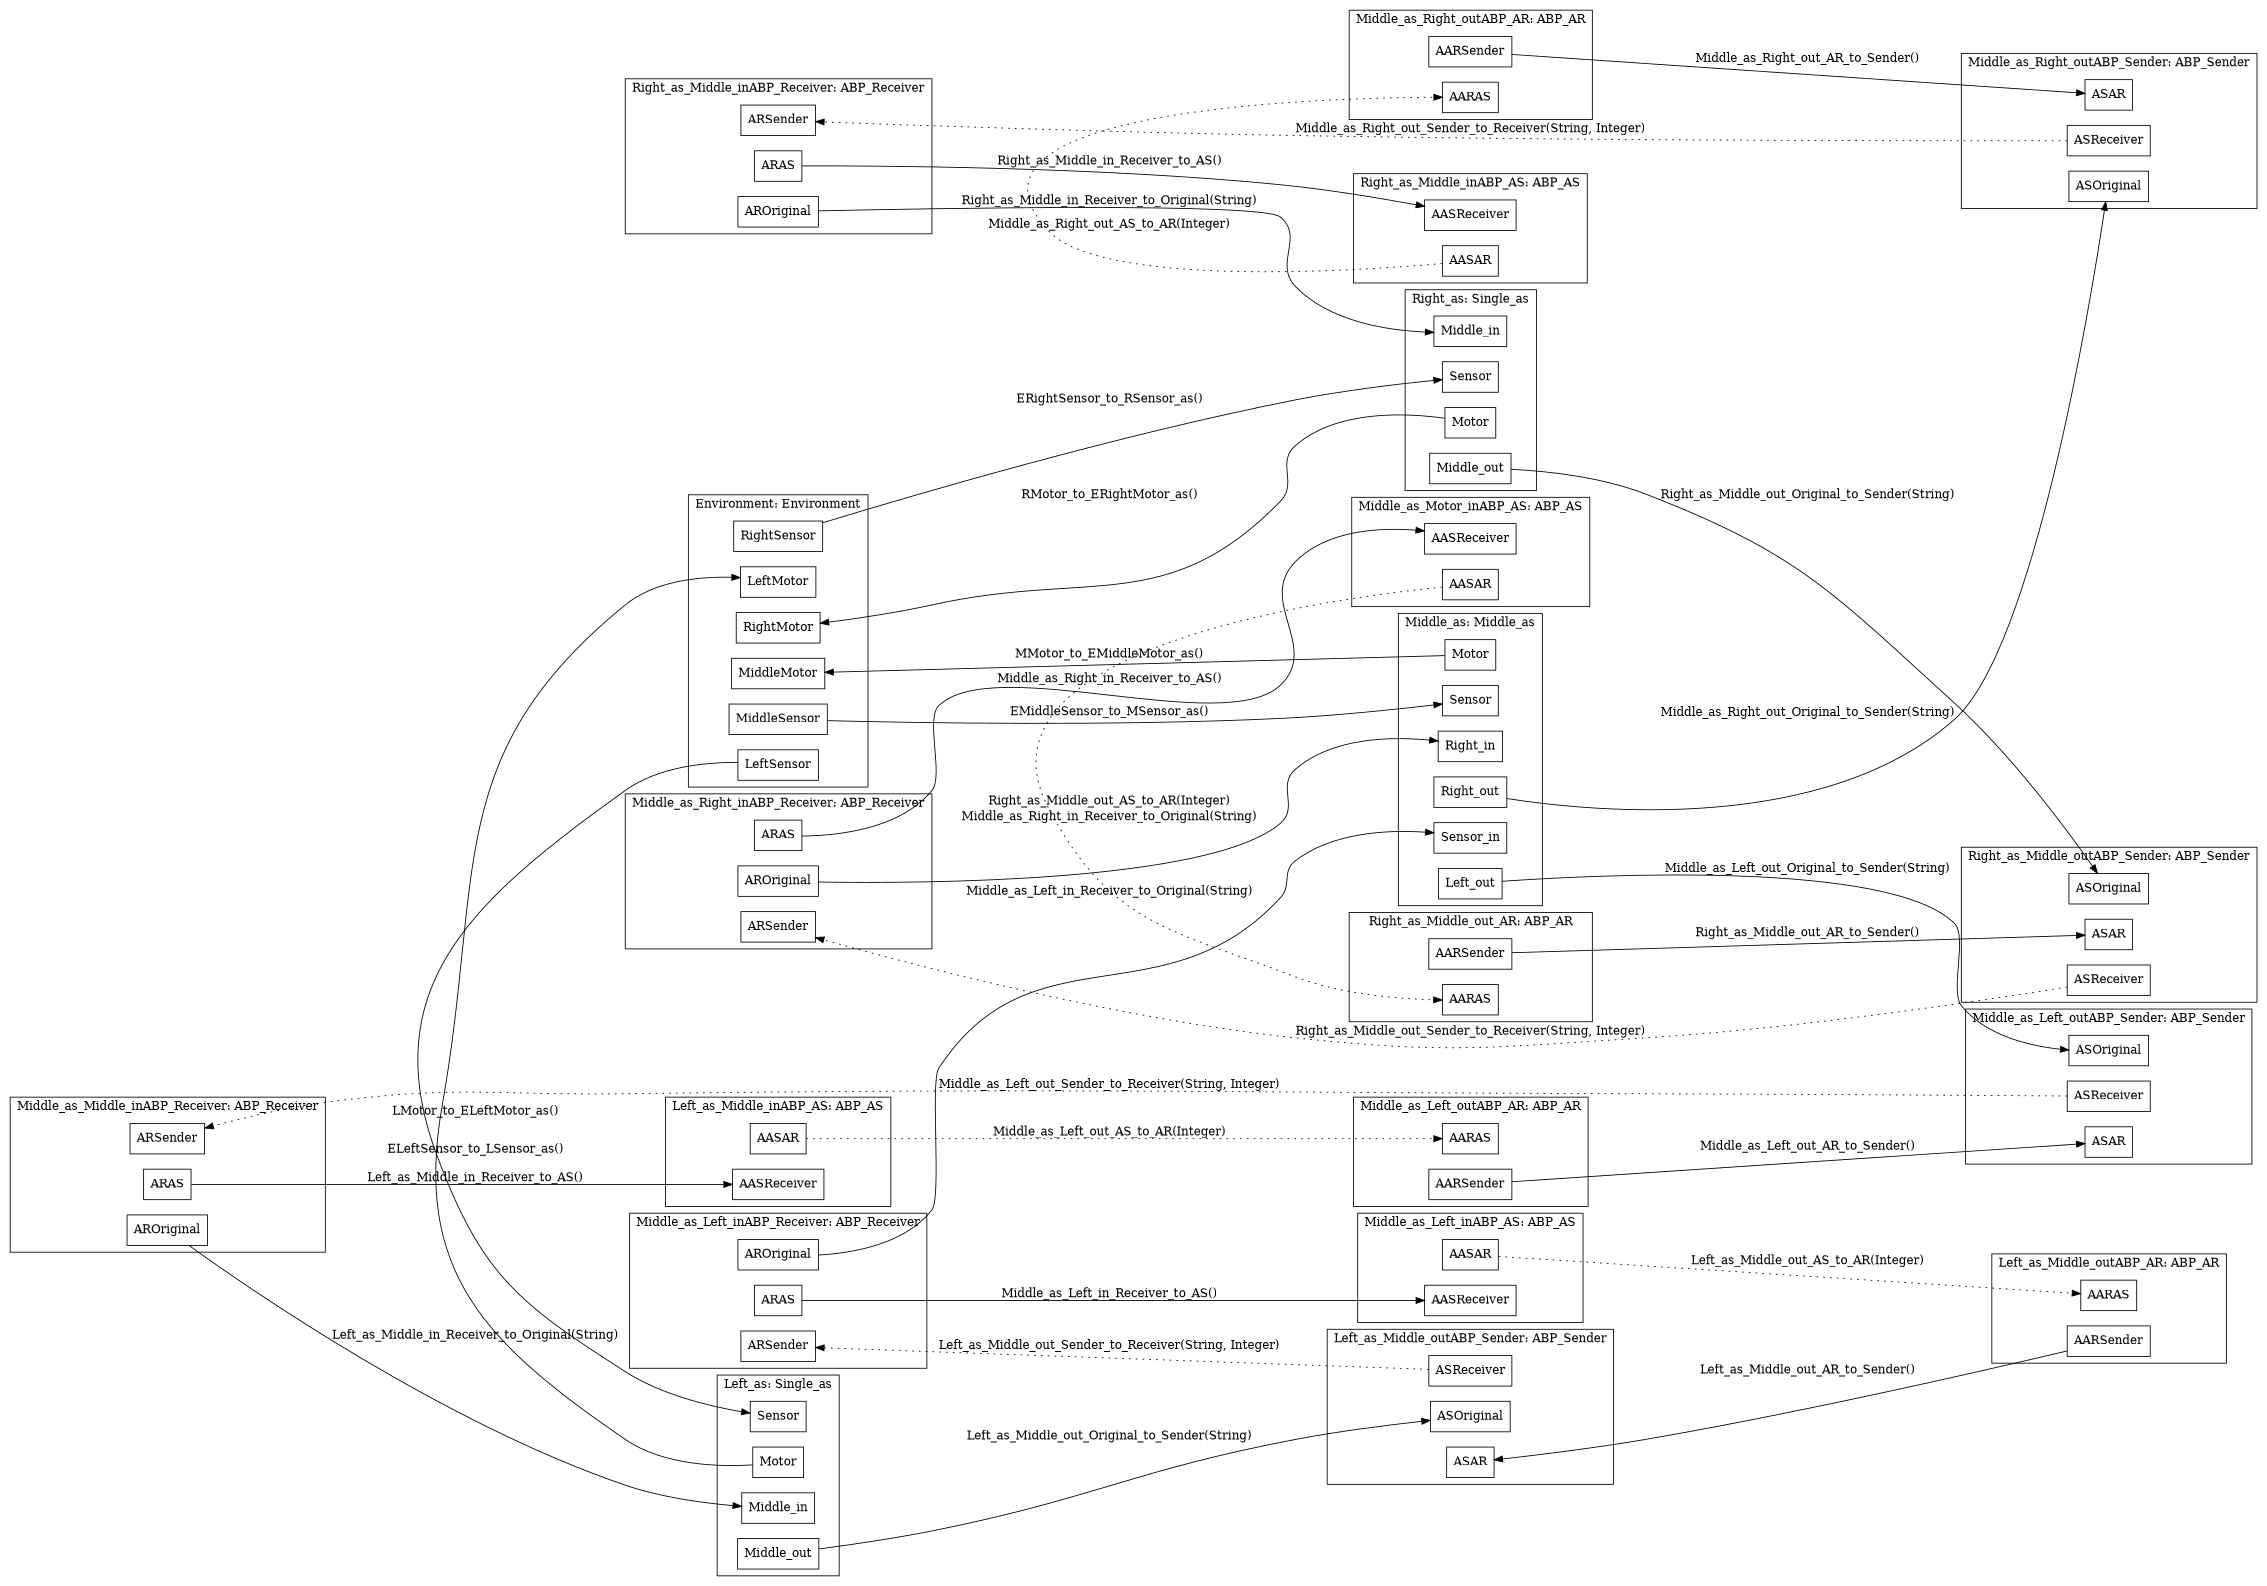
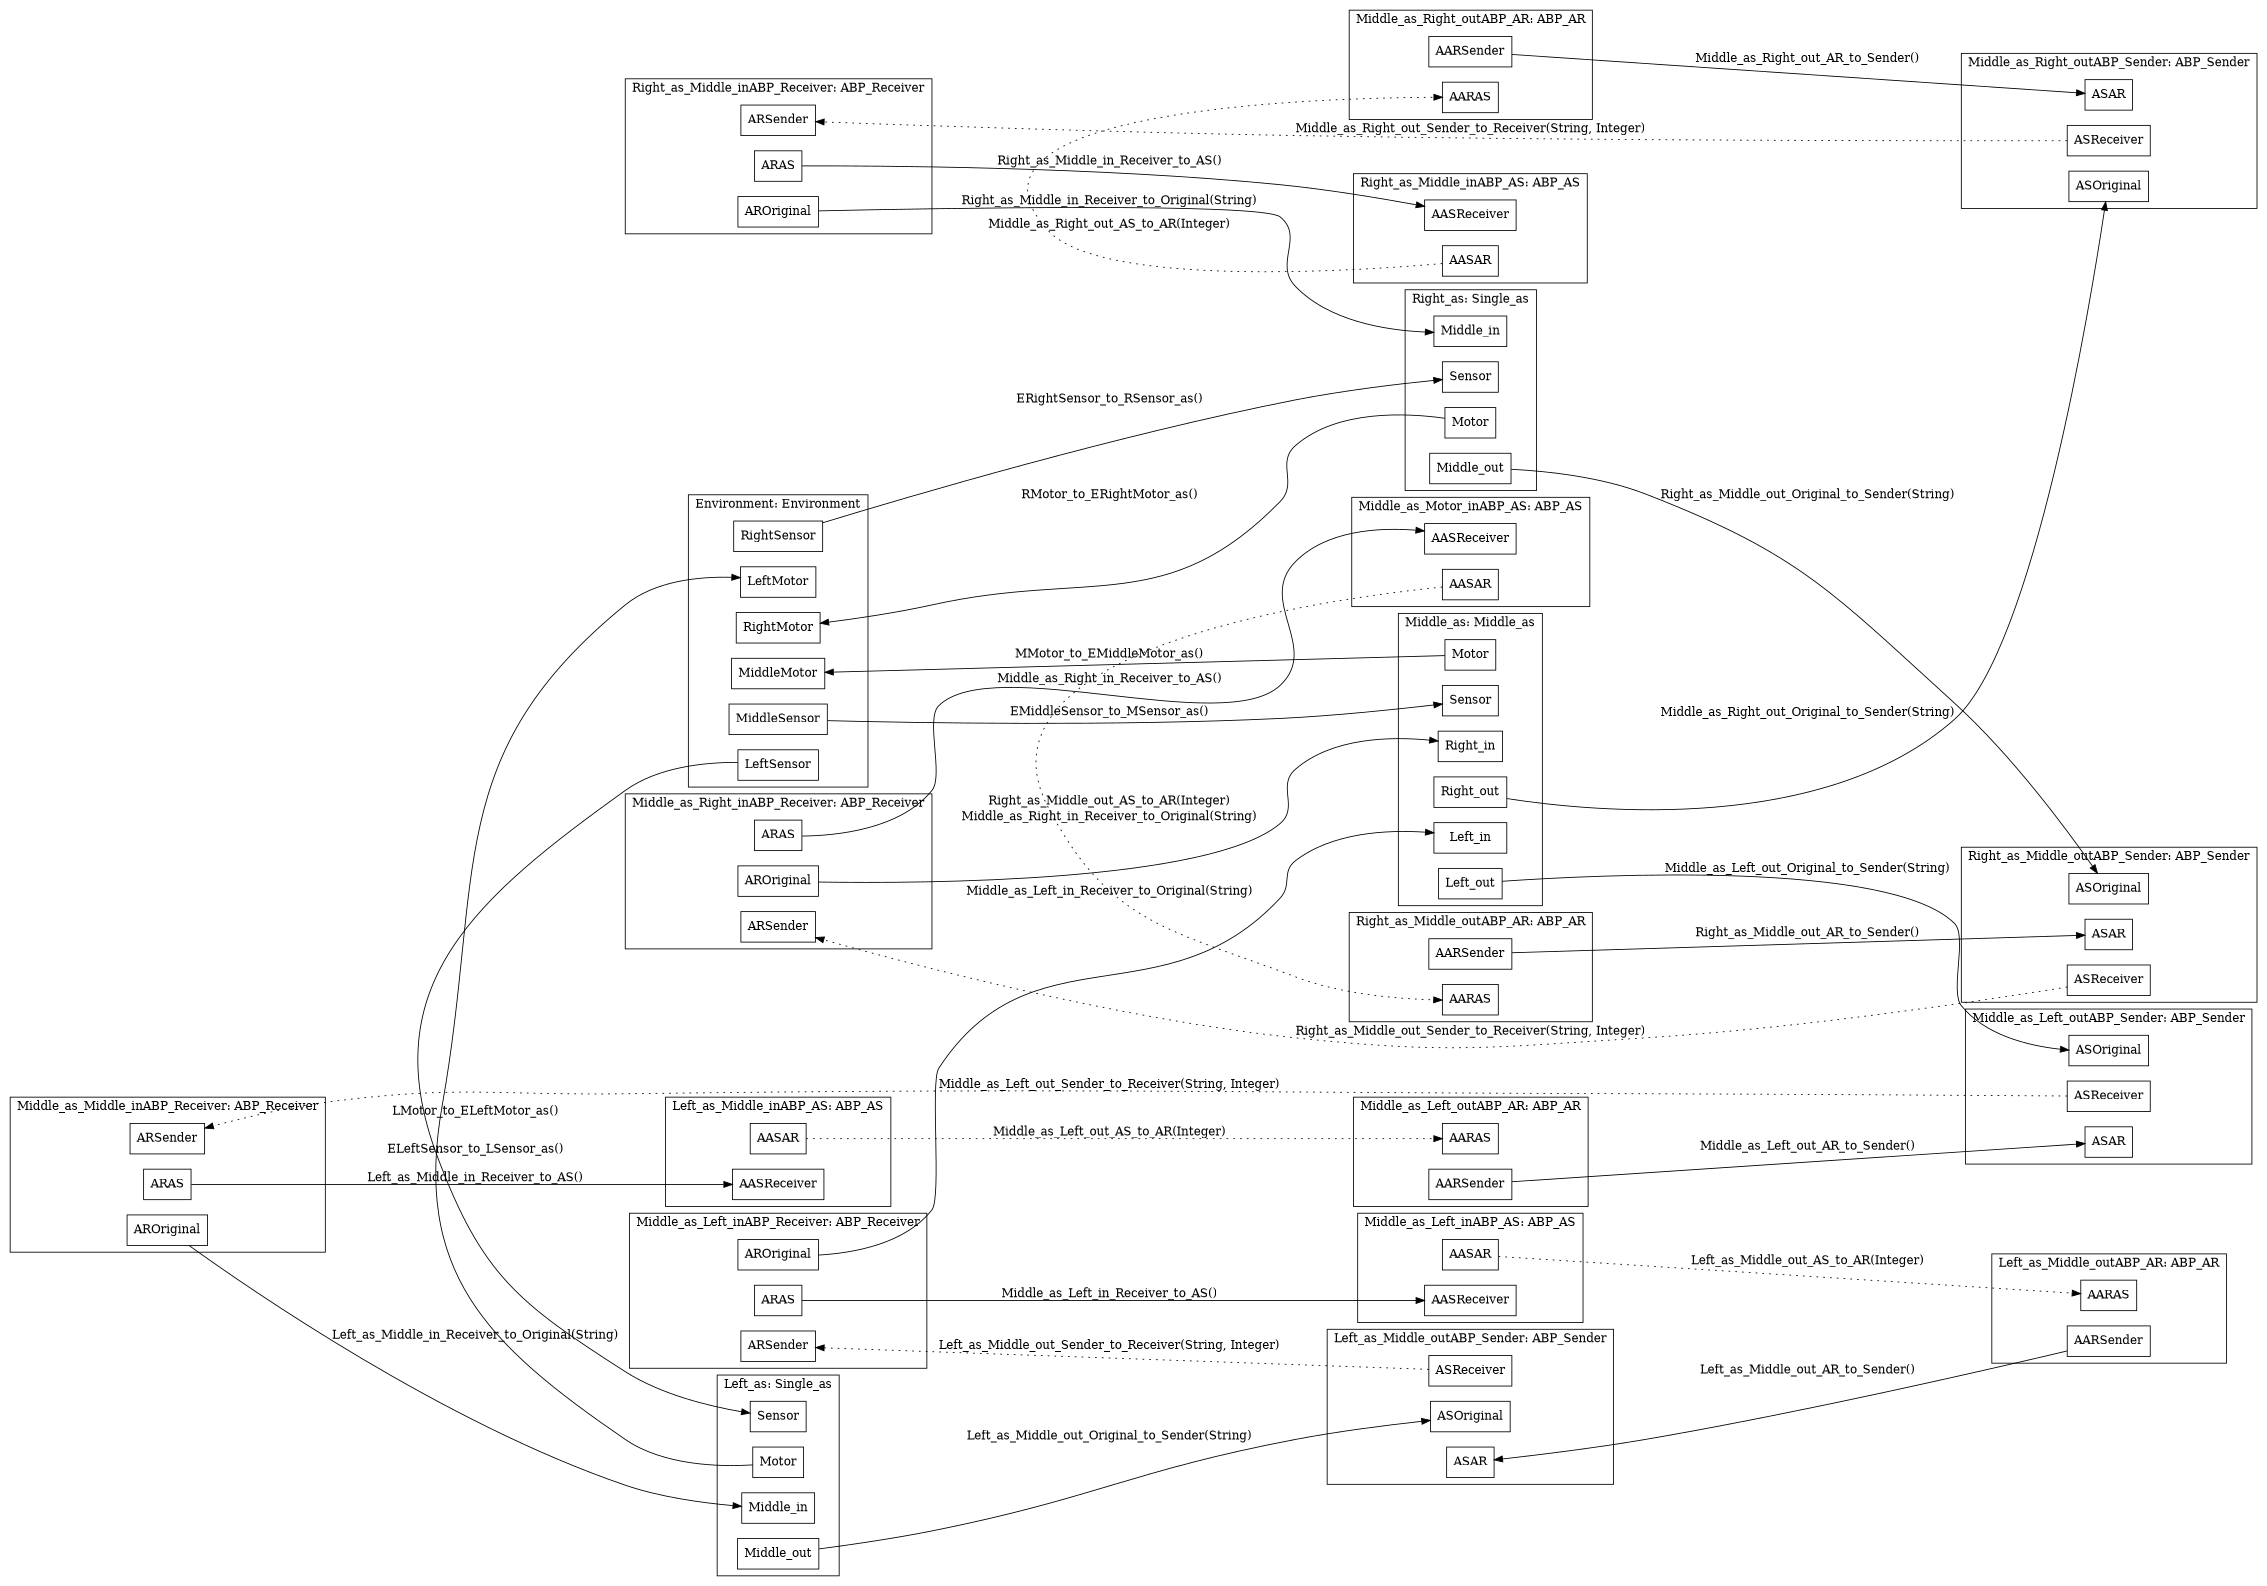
(1470, 838) -> (1470, 838)
(1471, 922) -> (1471, 922)
